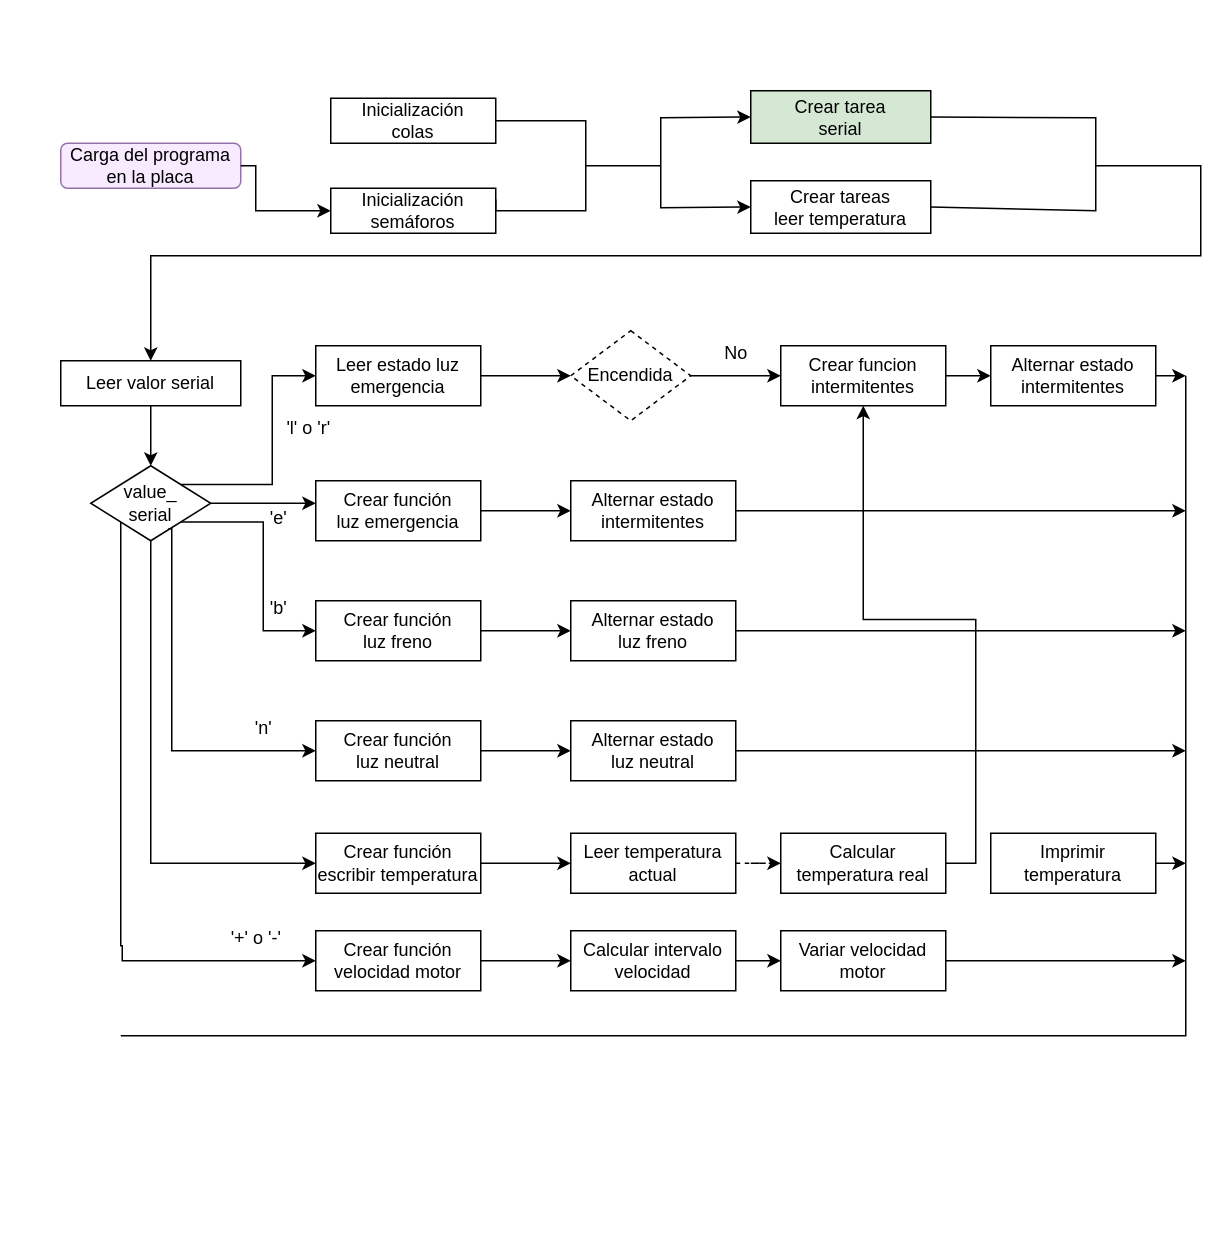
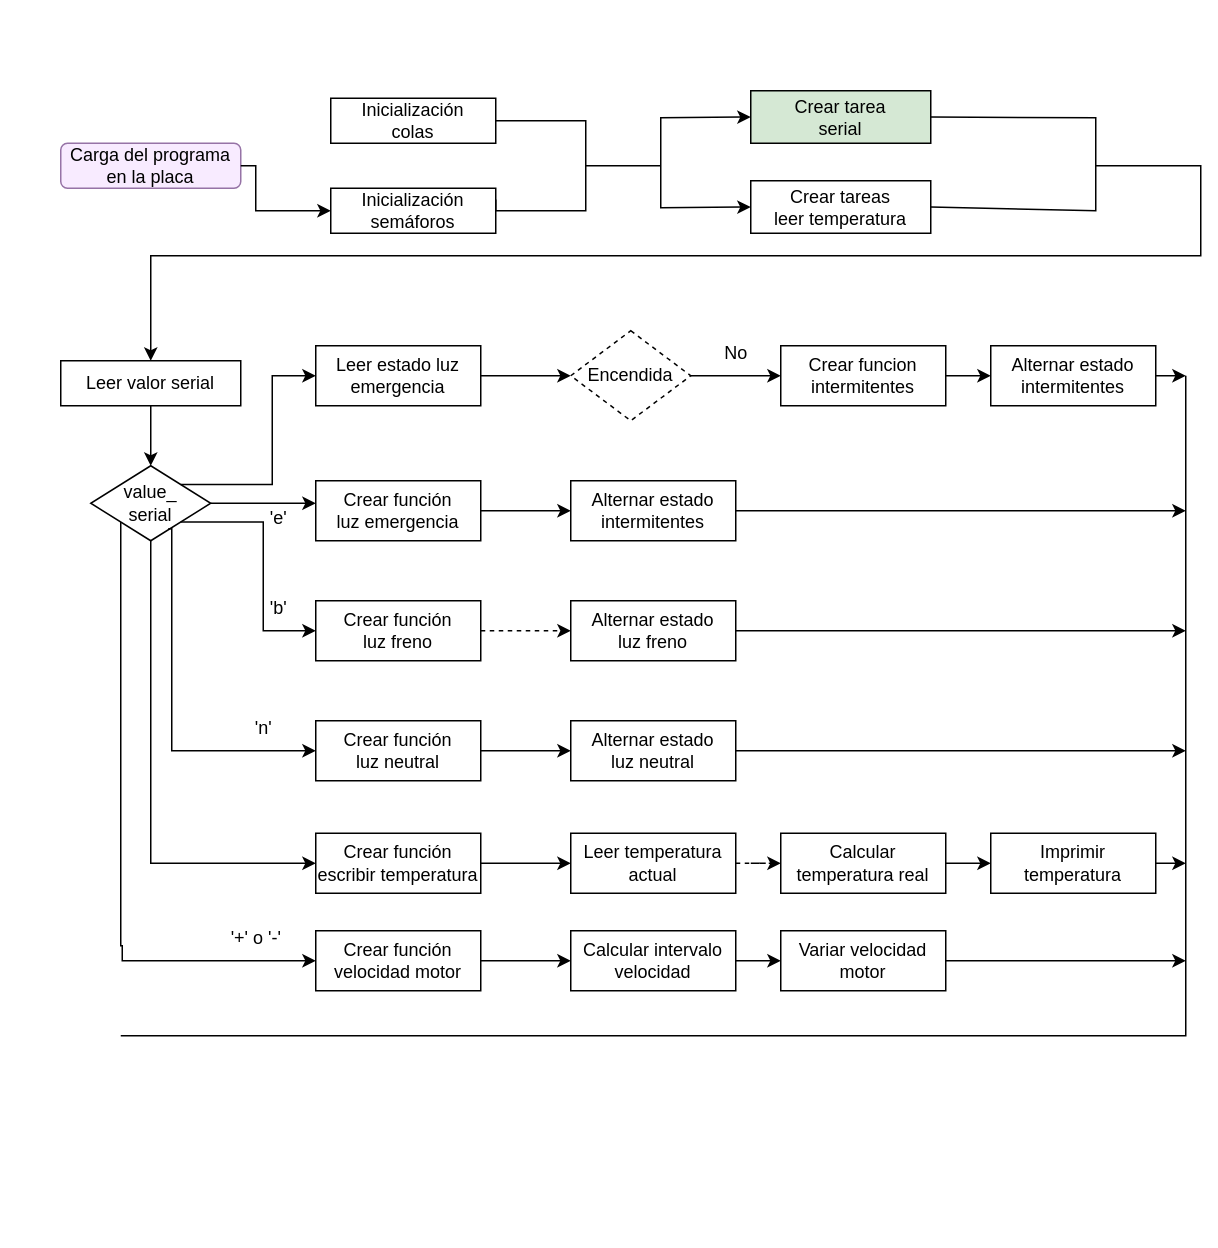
(308, 428) -> none
(941, 620) -> (977, 863)
(522, 631) -> (522, 631)
